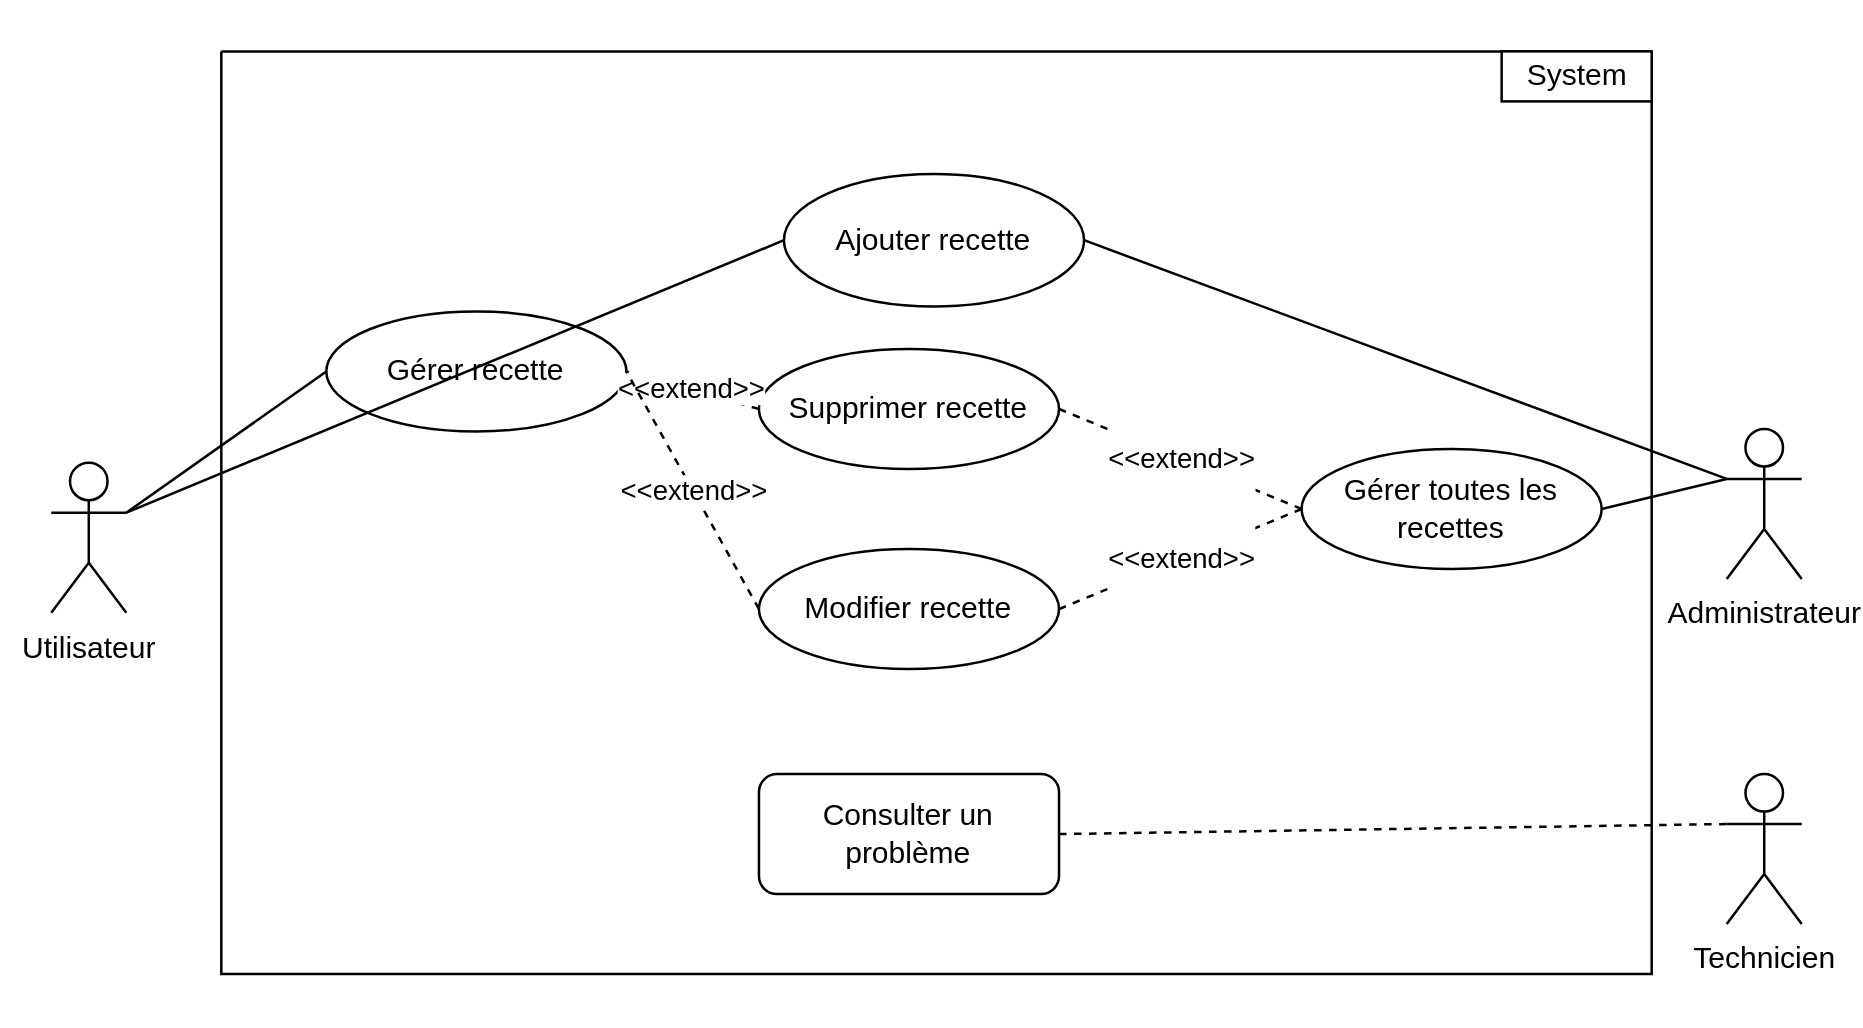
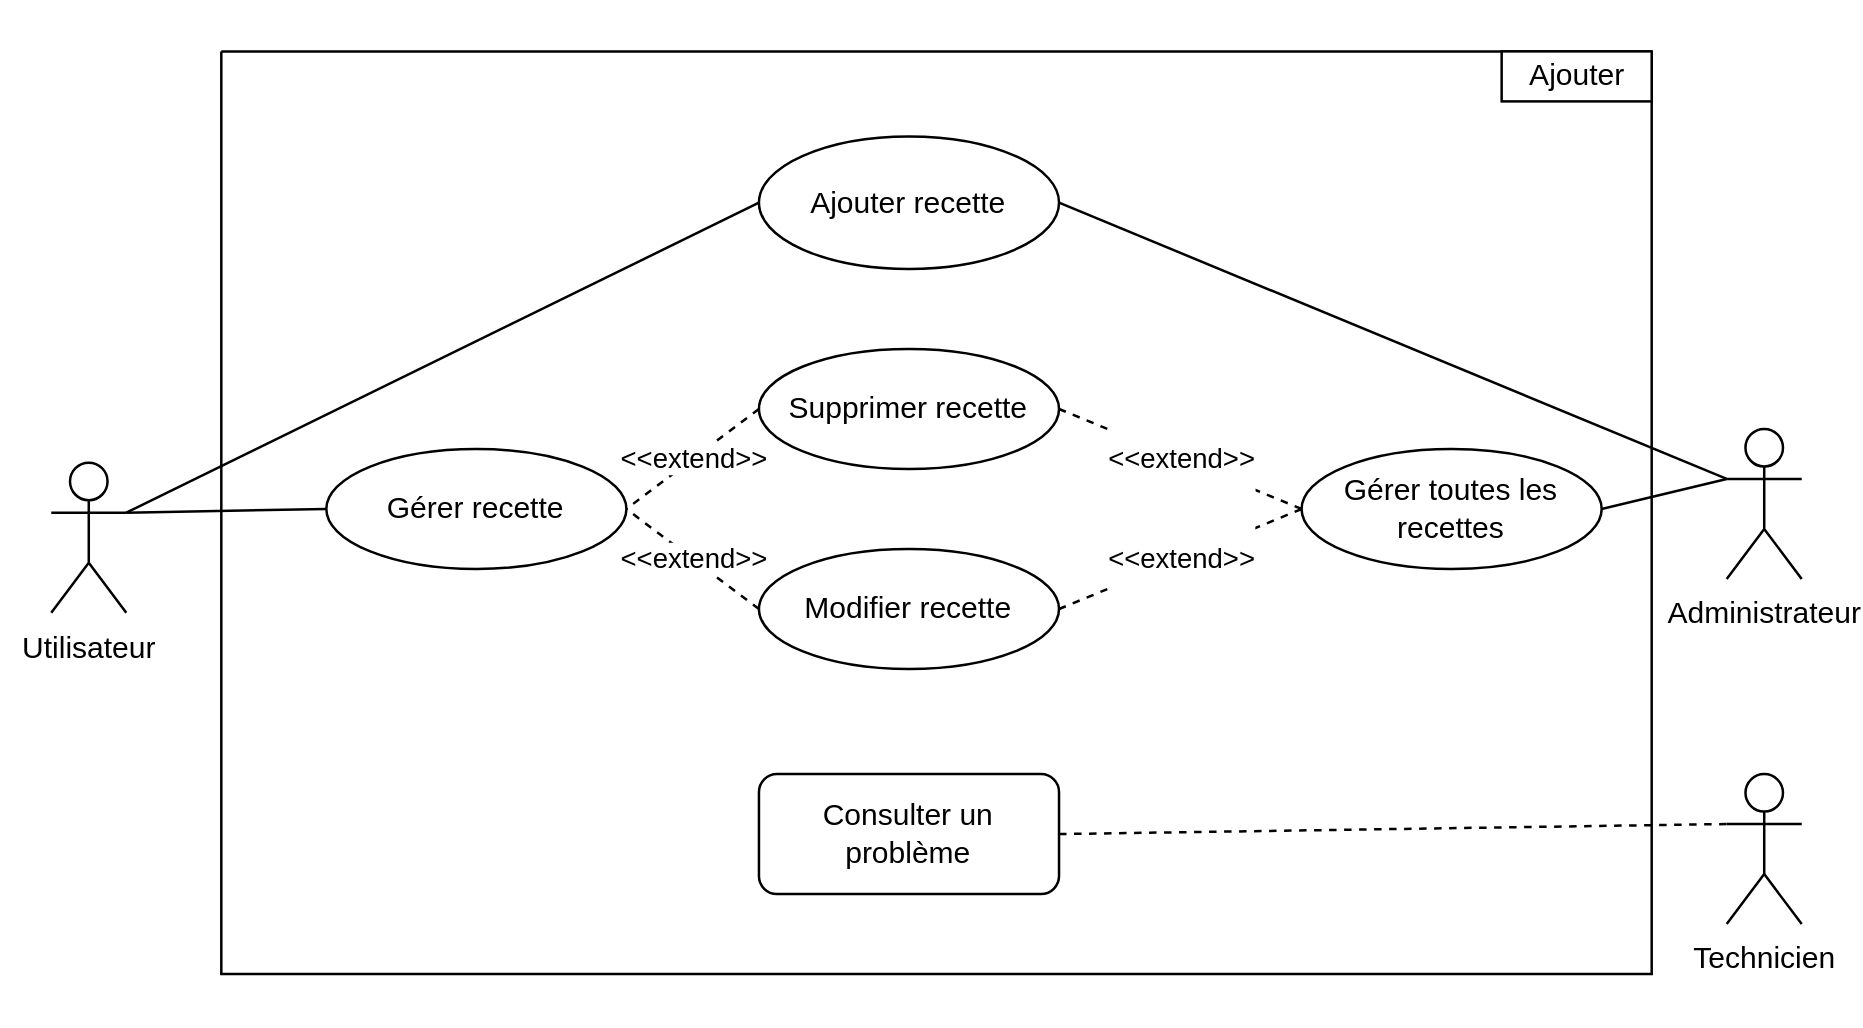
(1578, 76) -> (1578, 76)
(934, 240) -> (909, 203)
(476, 371) -> (476, 509)
